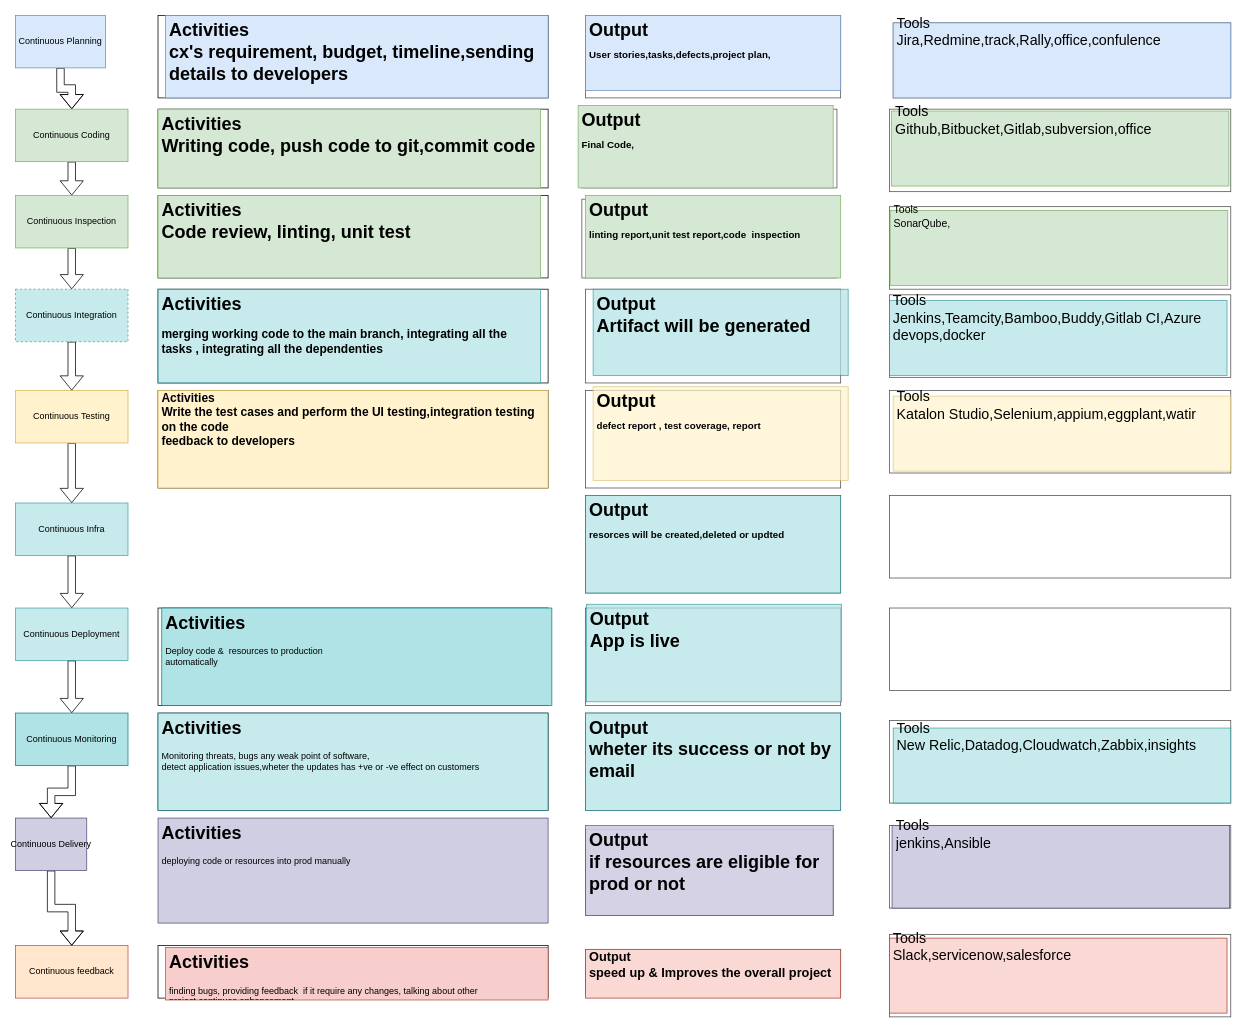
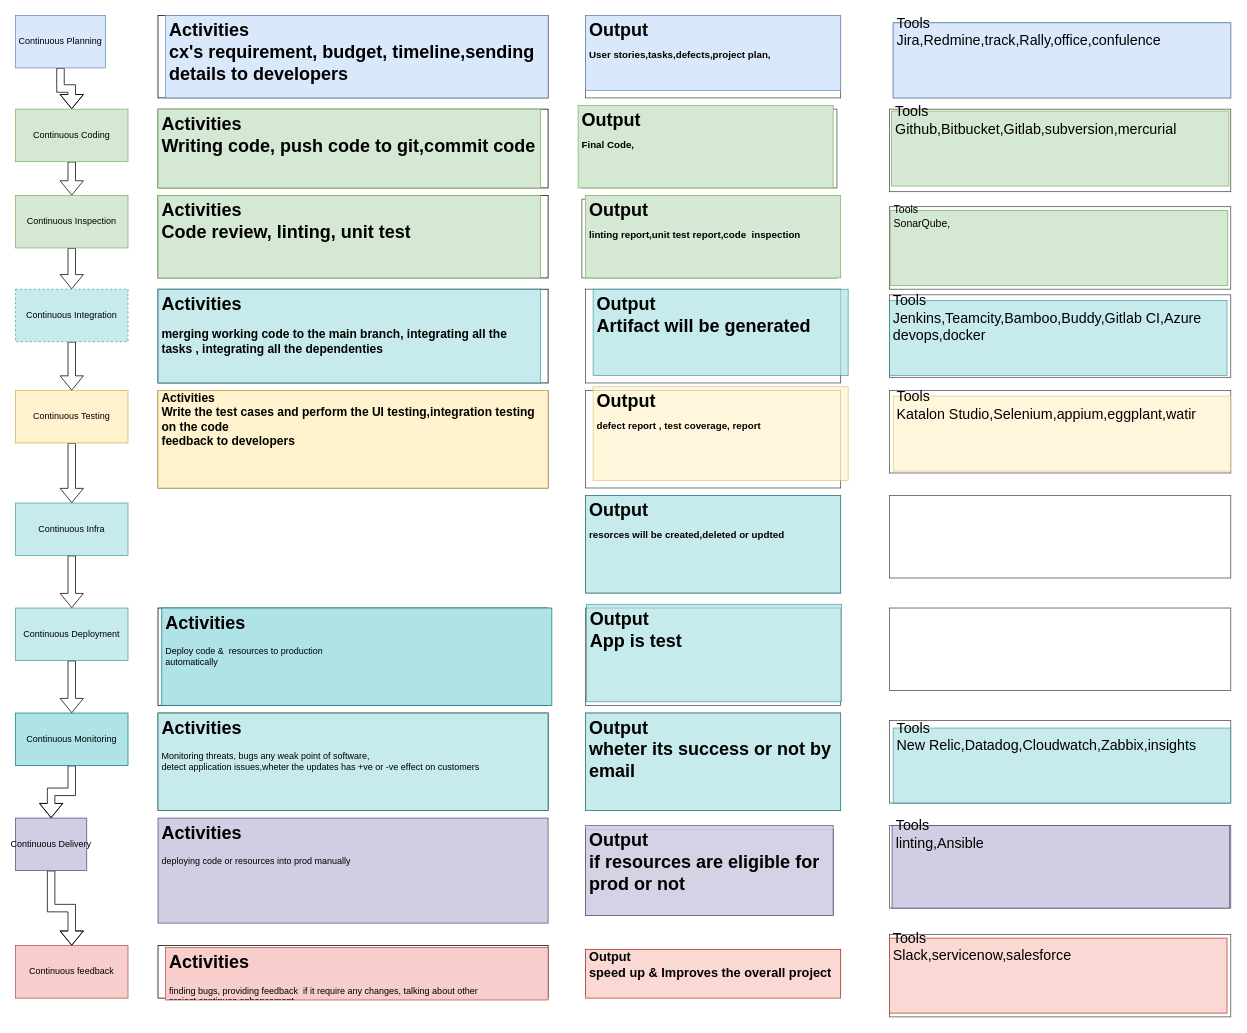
(1010, 117) -> (1018, 117)
(612, 607) -> (614, 607)
(937, 831) -> (934, 831)
(72, 972) -> (72, 972)
